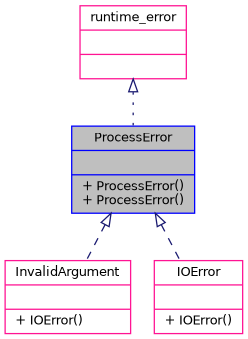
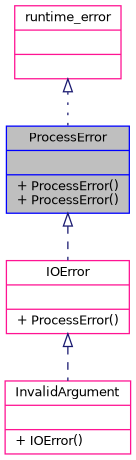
(96, 242) -> (68, 364)
(198, 321) -> (68, 321)
